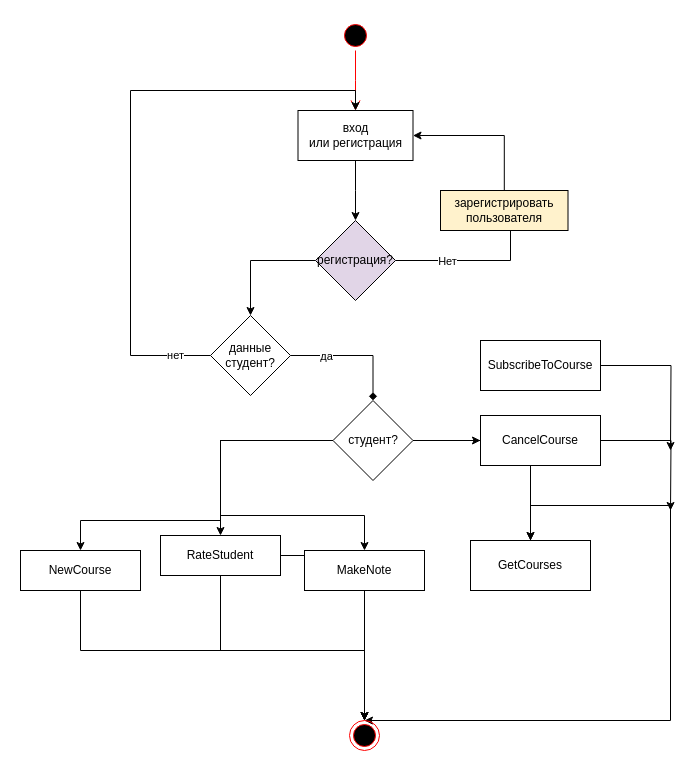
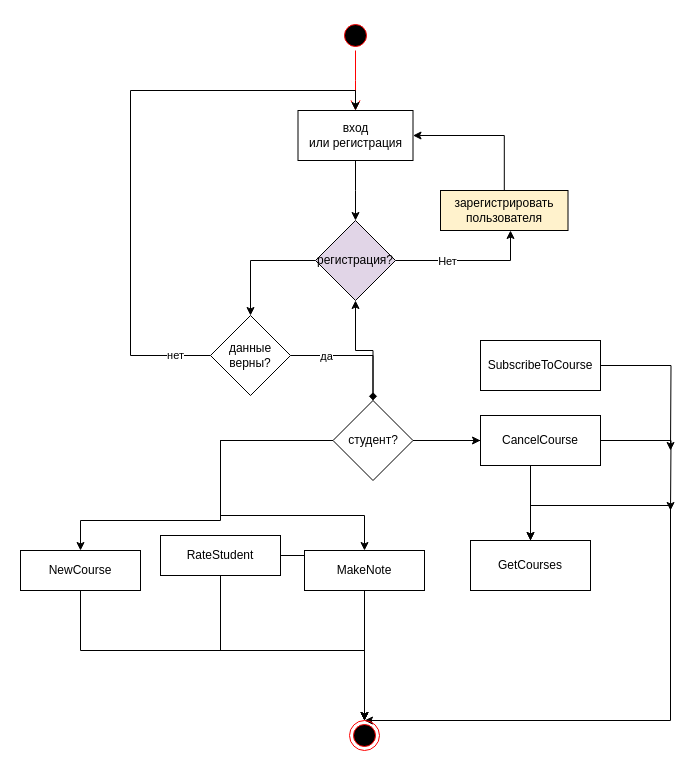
(511, 236) -> (511, 238)
(251, 356) -> (251, 356)
(221, 525) -> (356, 338)
